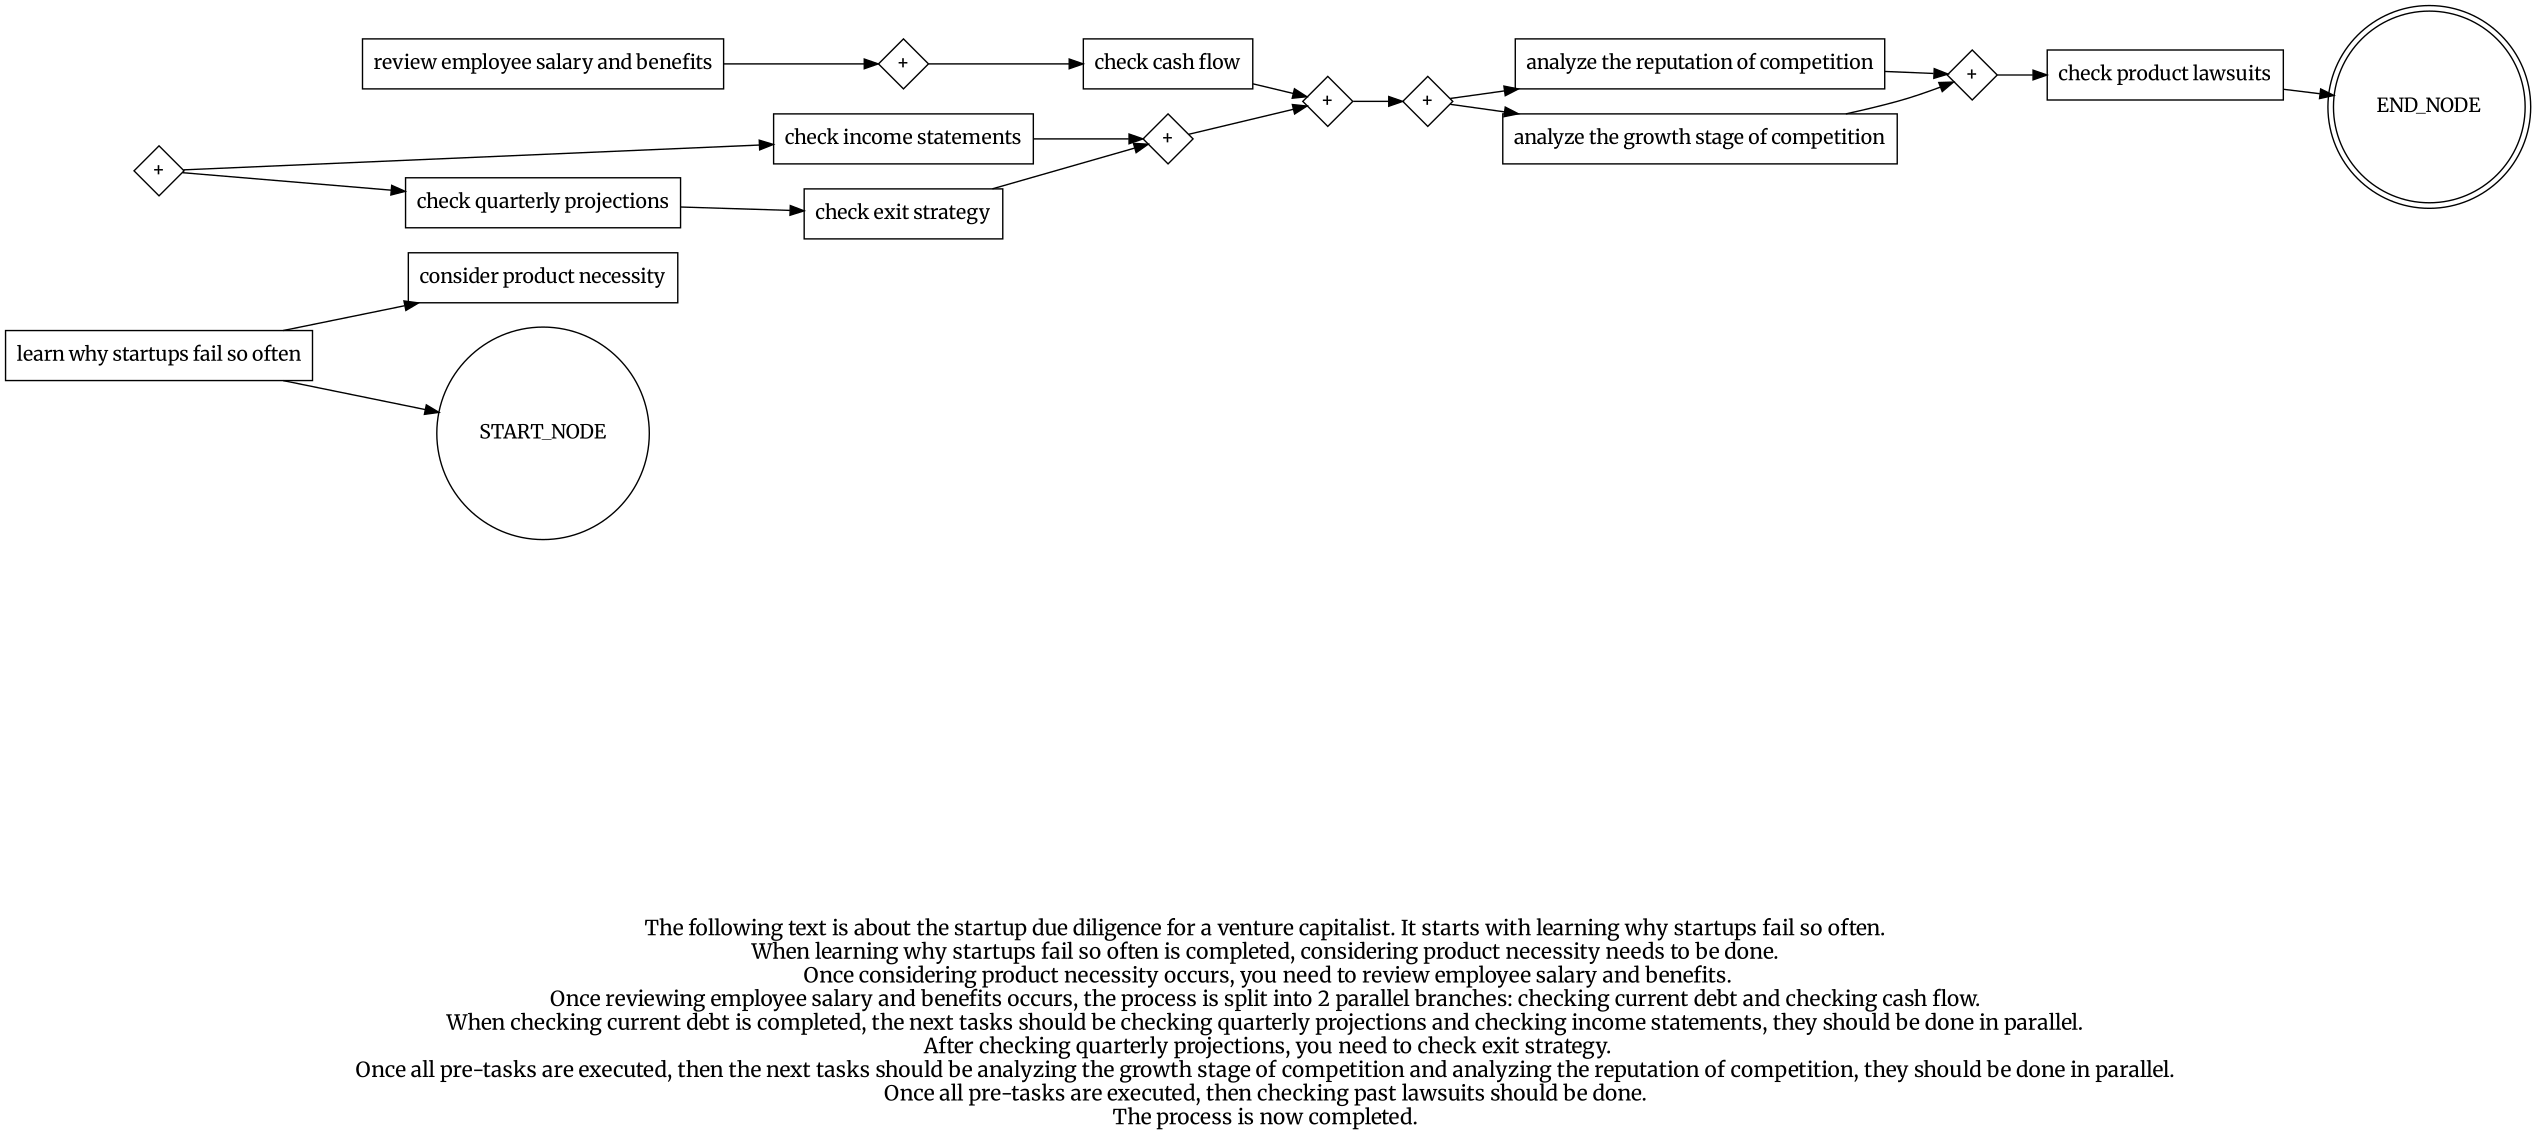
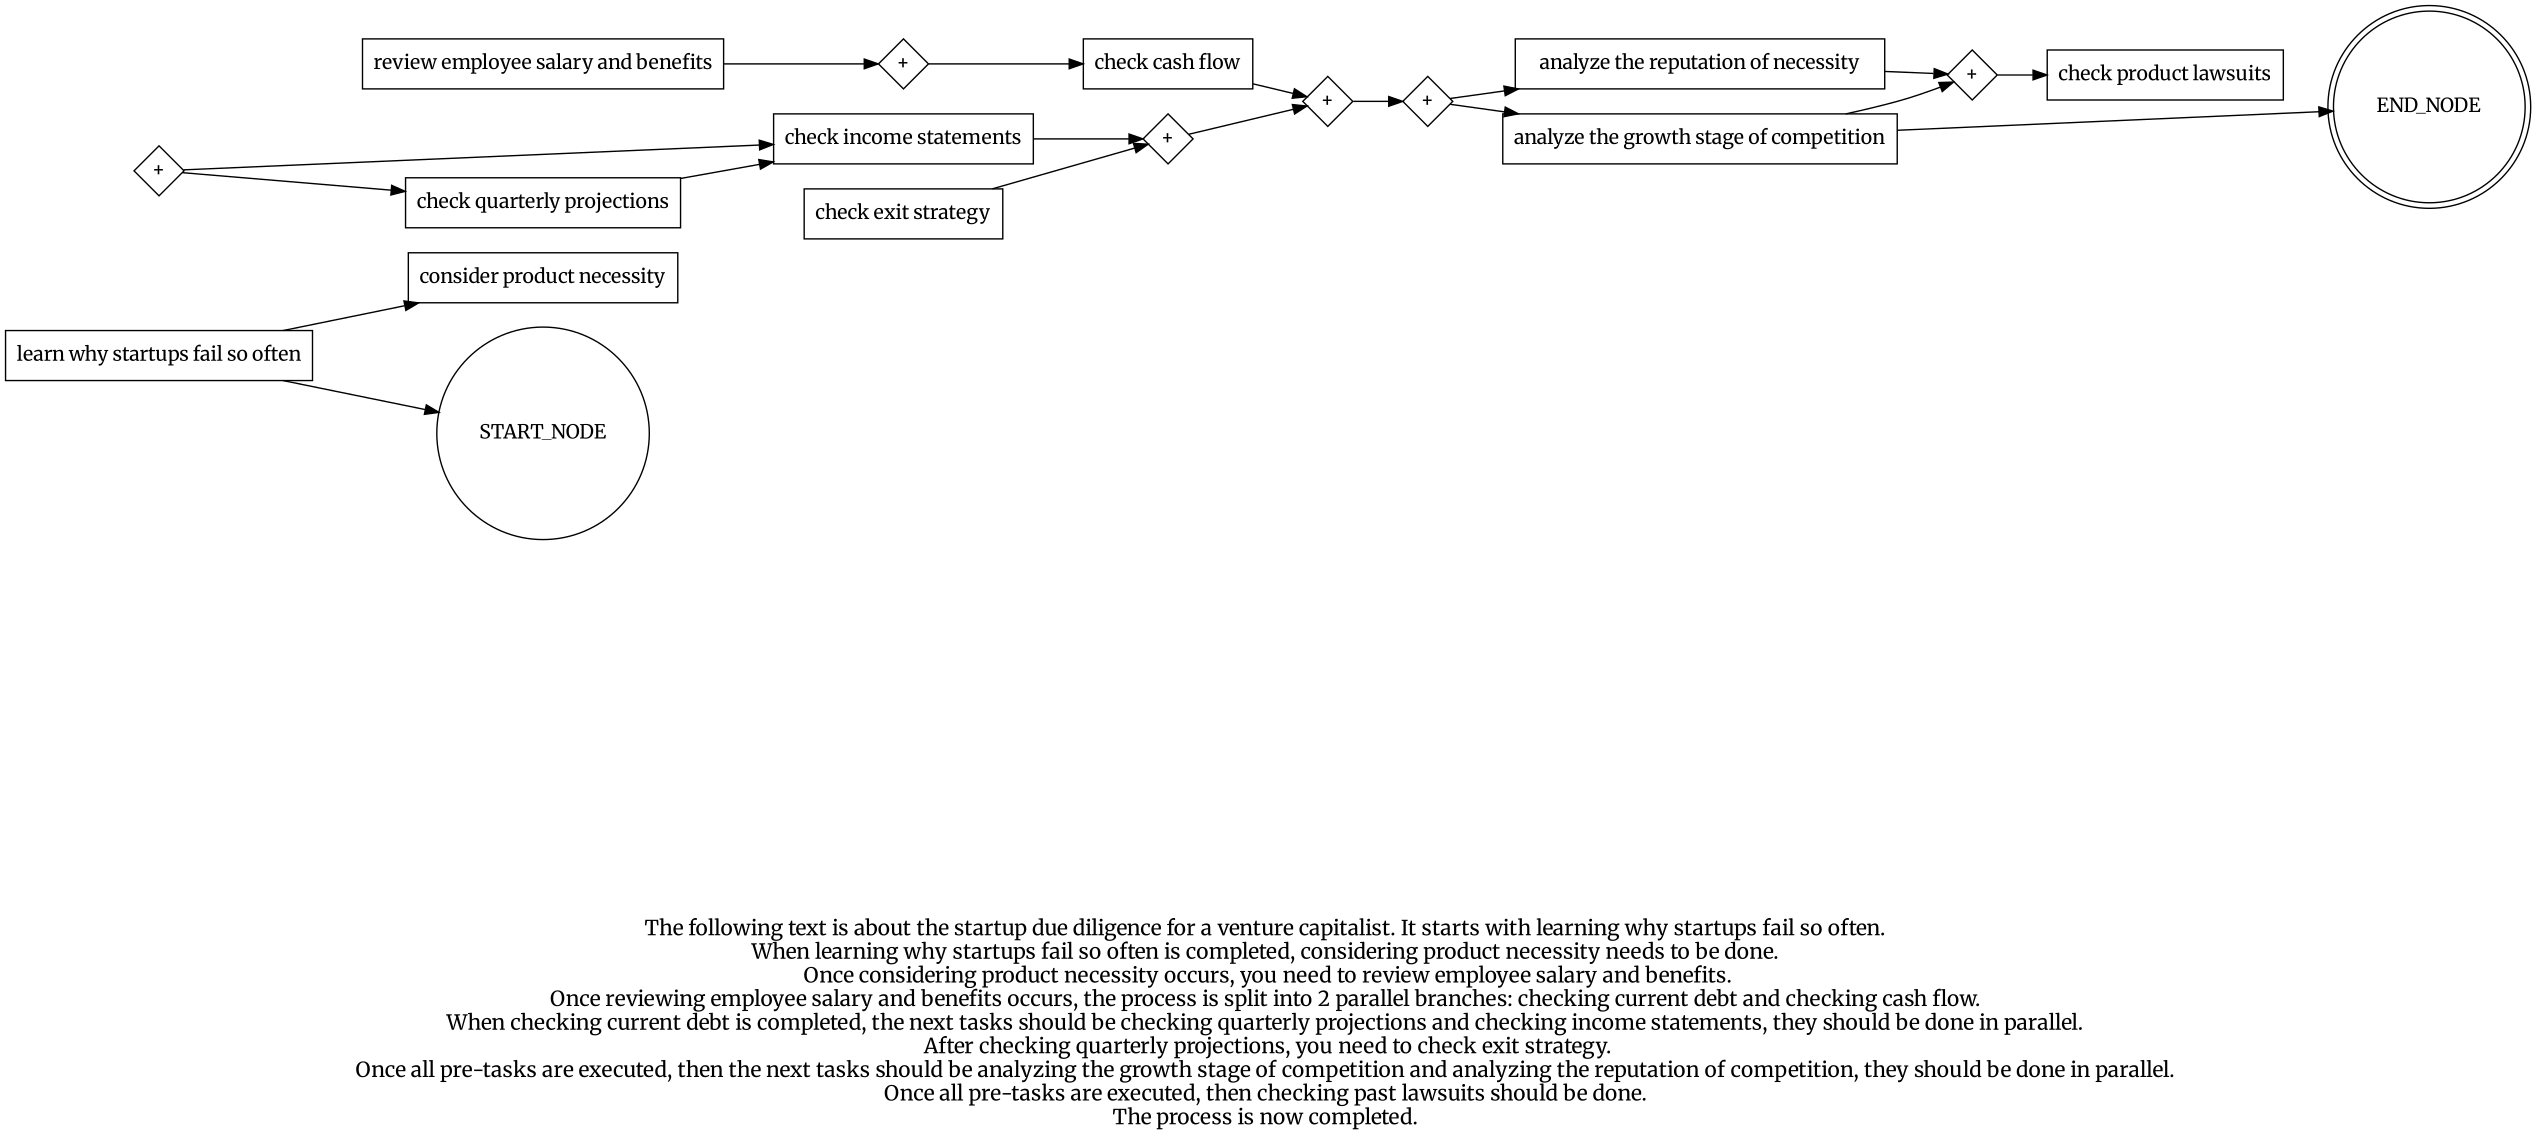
(1700, 64) -> (1700, 64)
(2302, 92) -> (2108, 121)
(735, 209) -> (720, 171)
